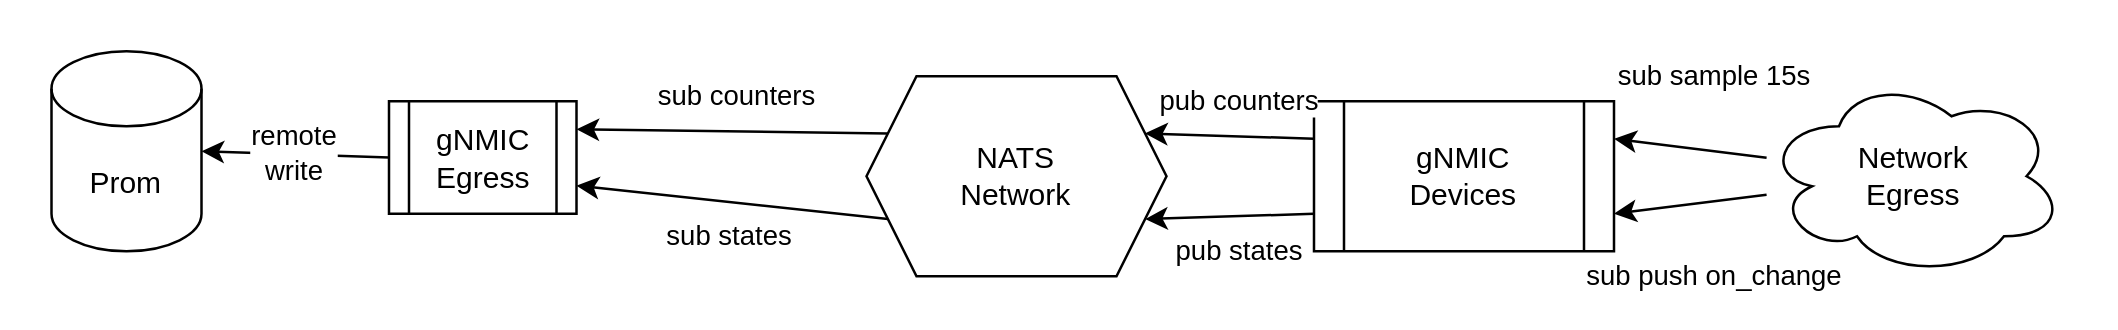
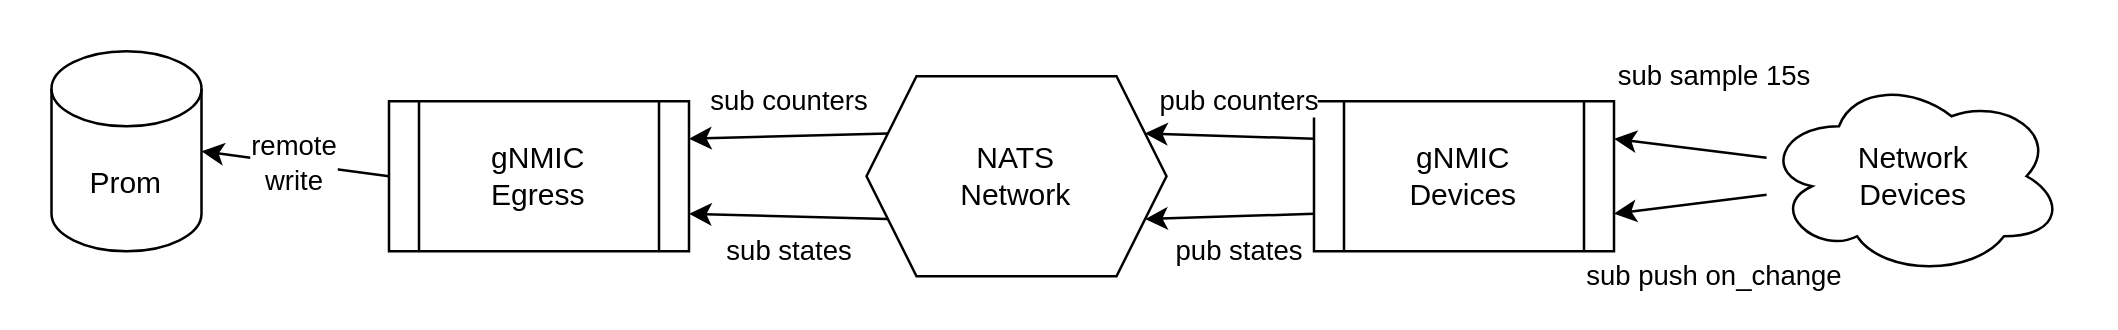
(483, 158) -> (539, 176)
(1914, 176) -> (1914, 176)
